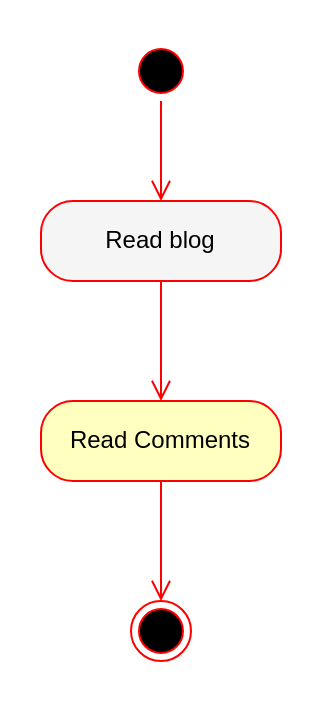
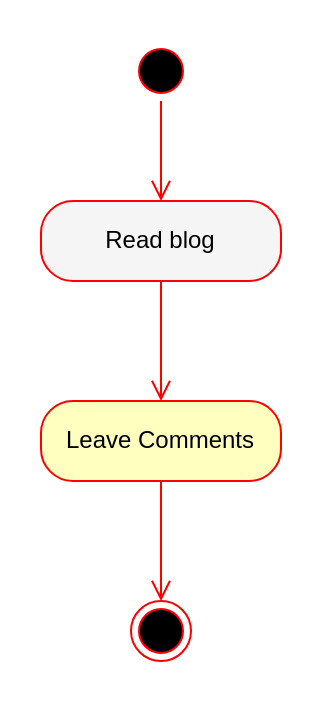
(161, 441) -> (161, 441)
